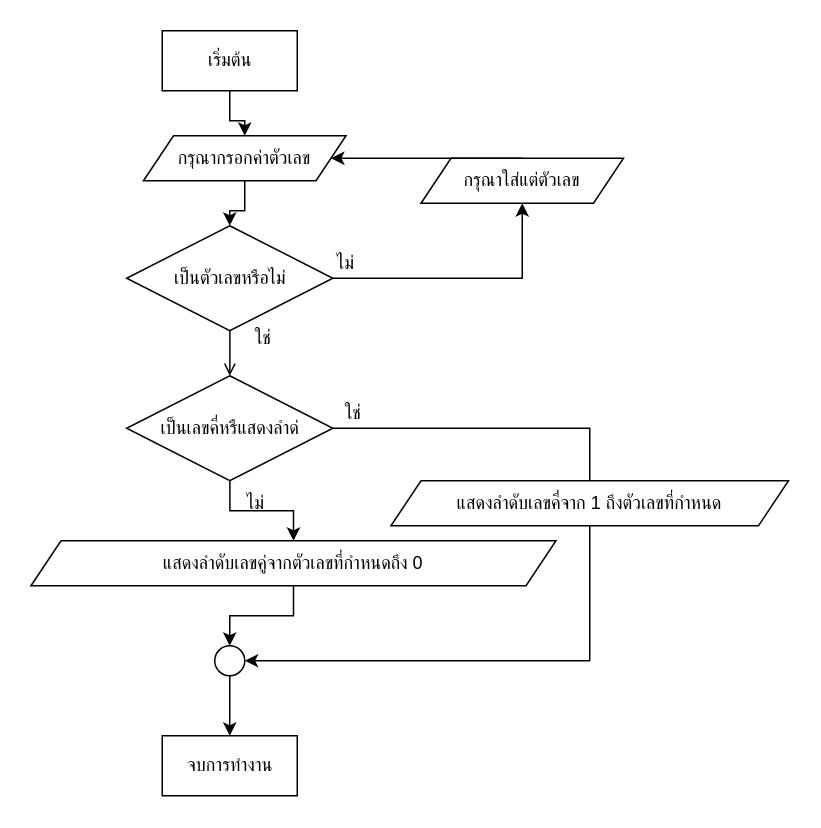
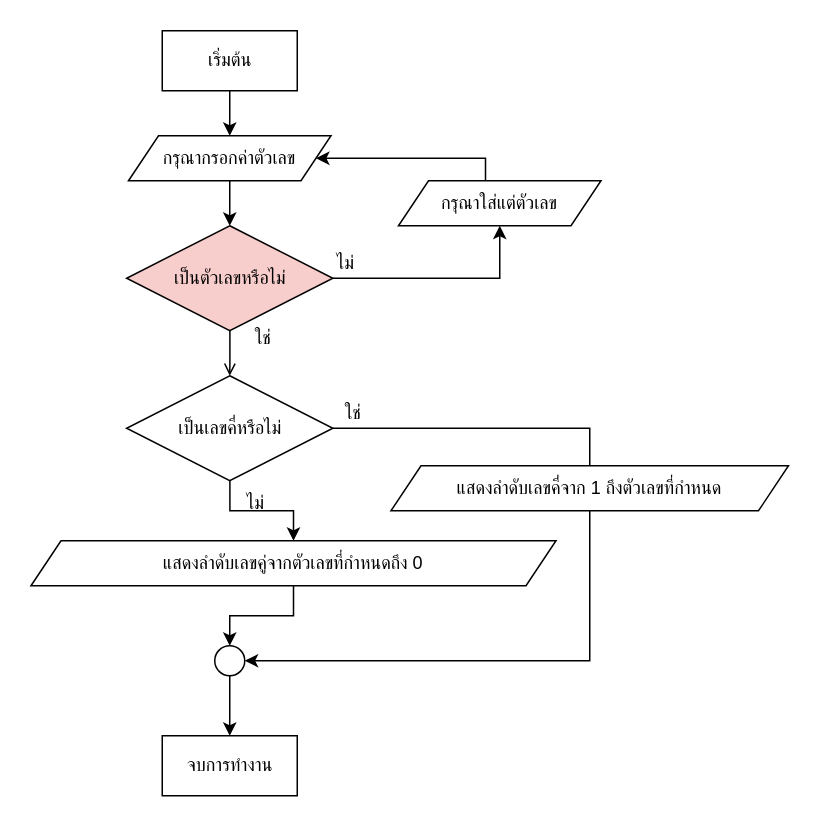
(245, 158) -> (230, 158)
(522, 181) -> (500, 203)
(230, 278) -> (230, 278)
(230, 428) -> (230, 428)
(590, 503) -> (590, 488)
